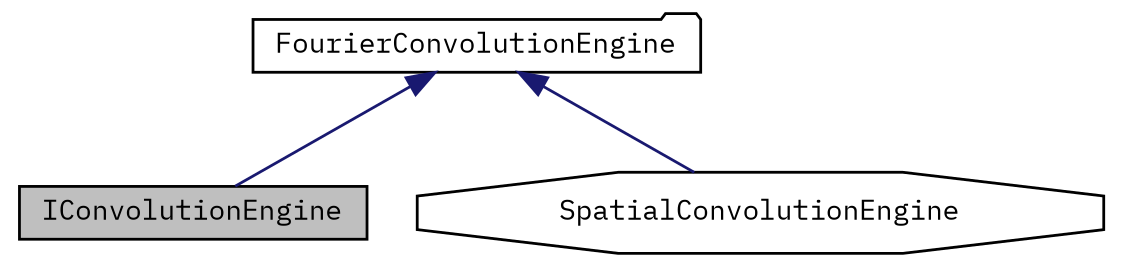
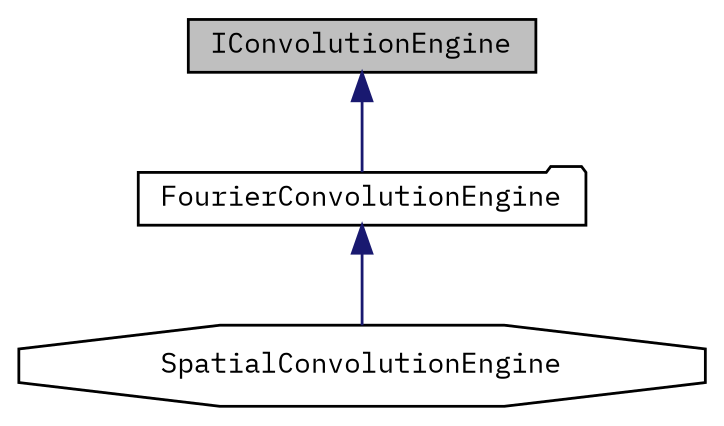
(323, 136) -> (362, 137)
